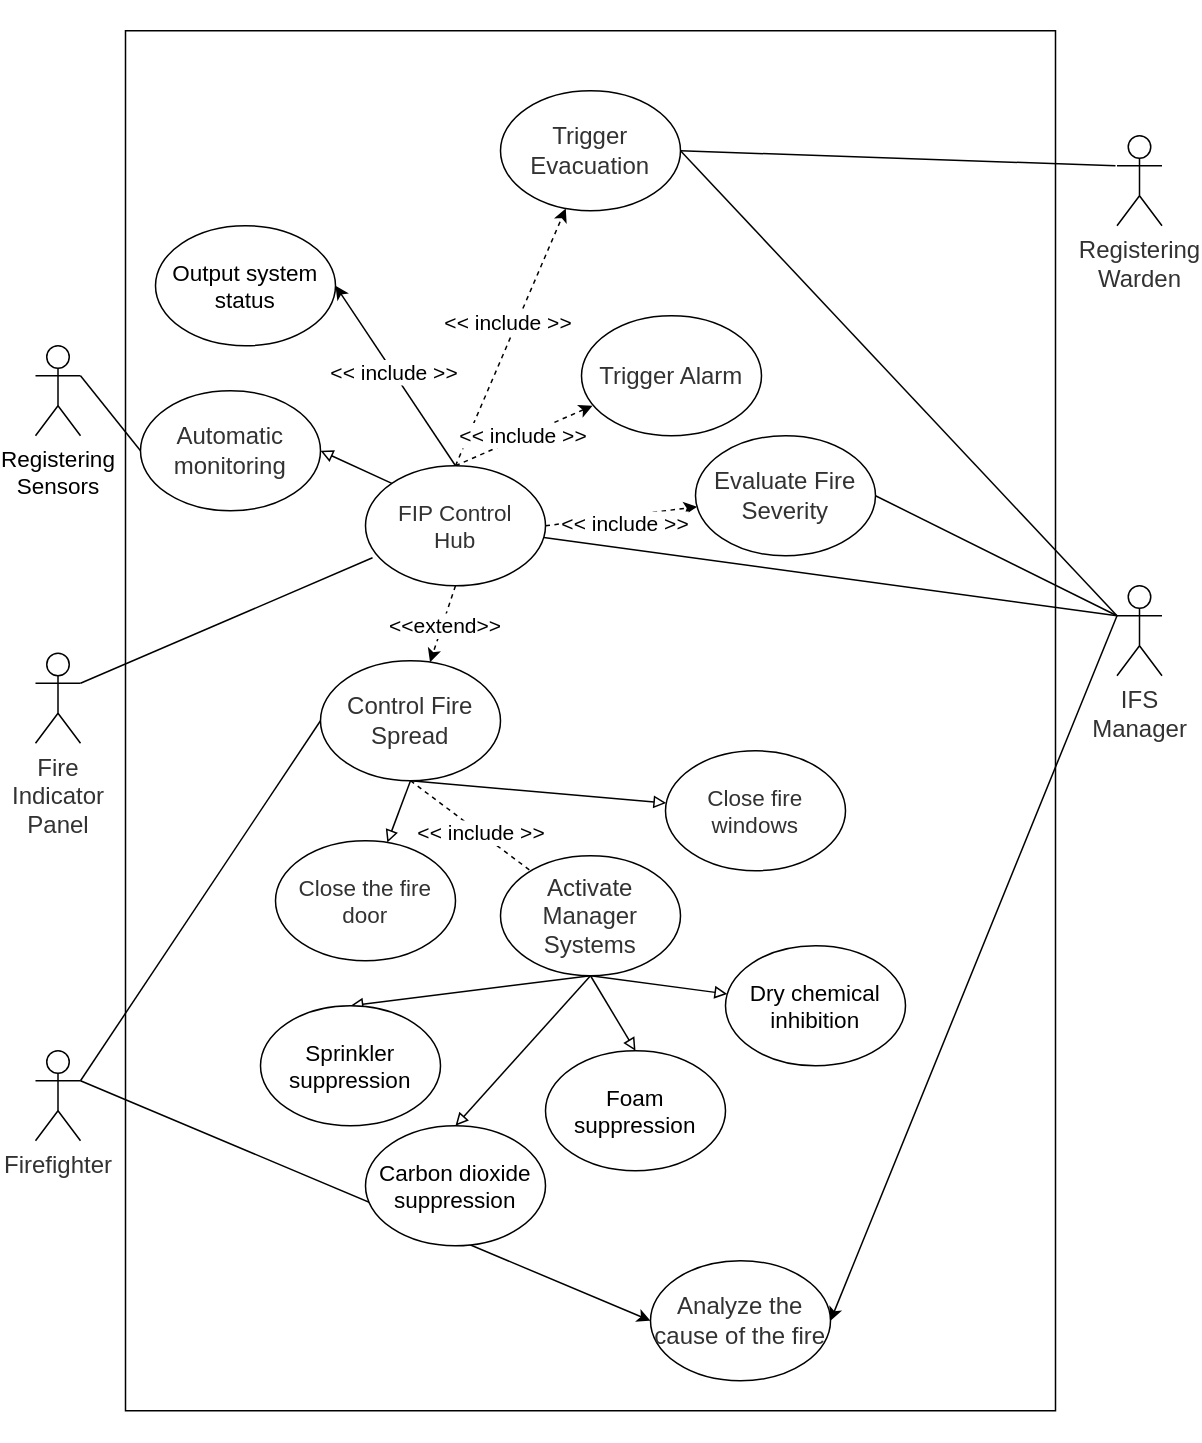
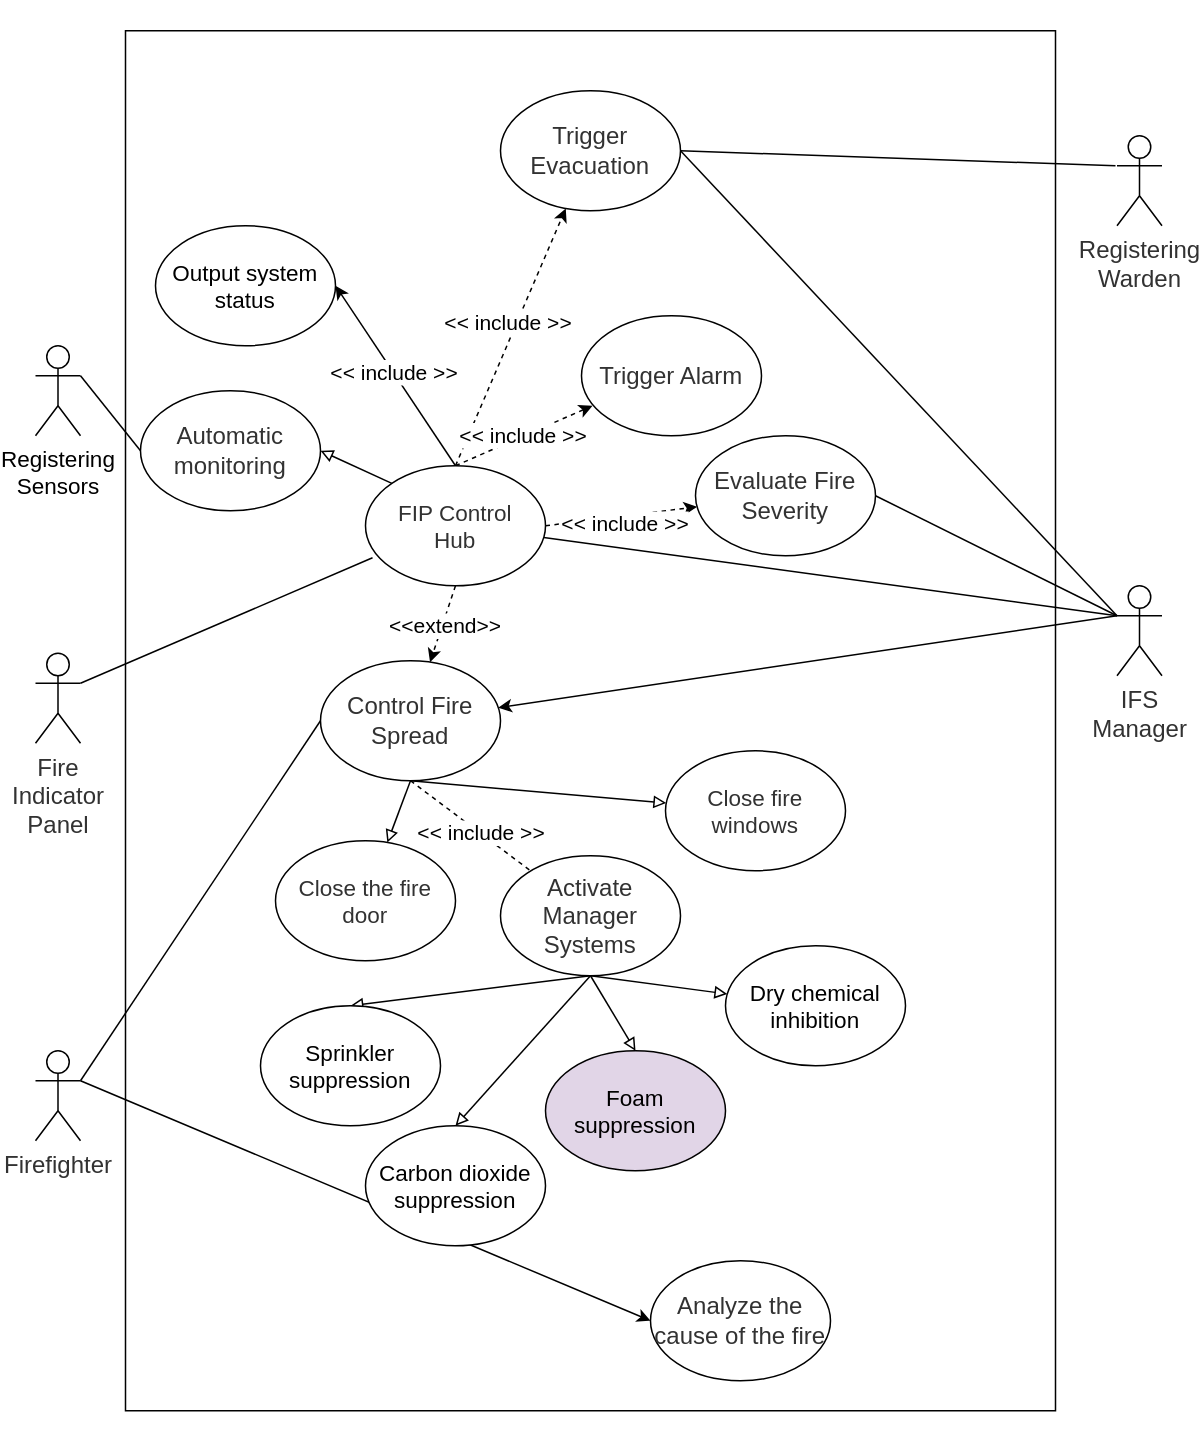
(975, 964) -> (811, 661)
(635, 1111) -> (635, 1111)
